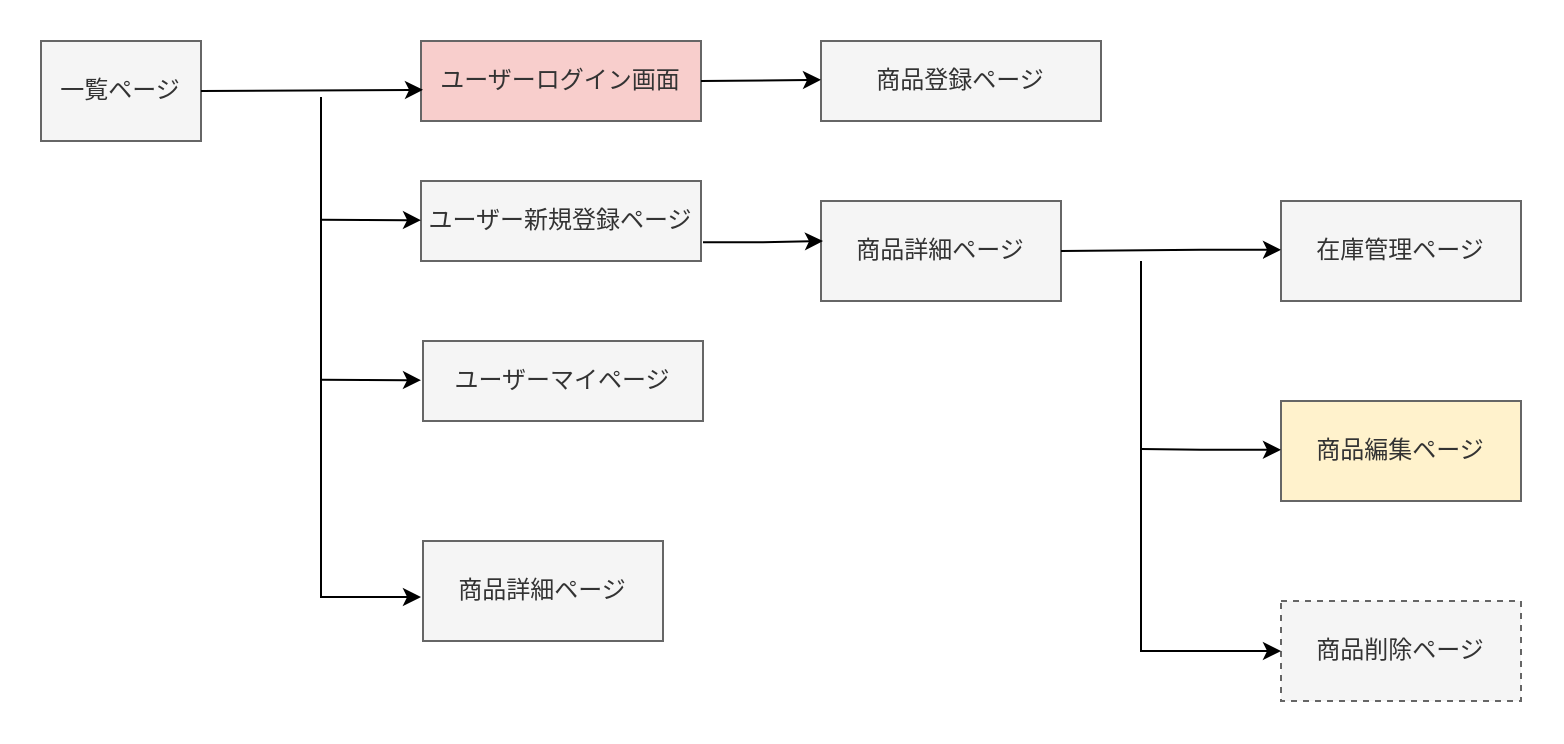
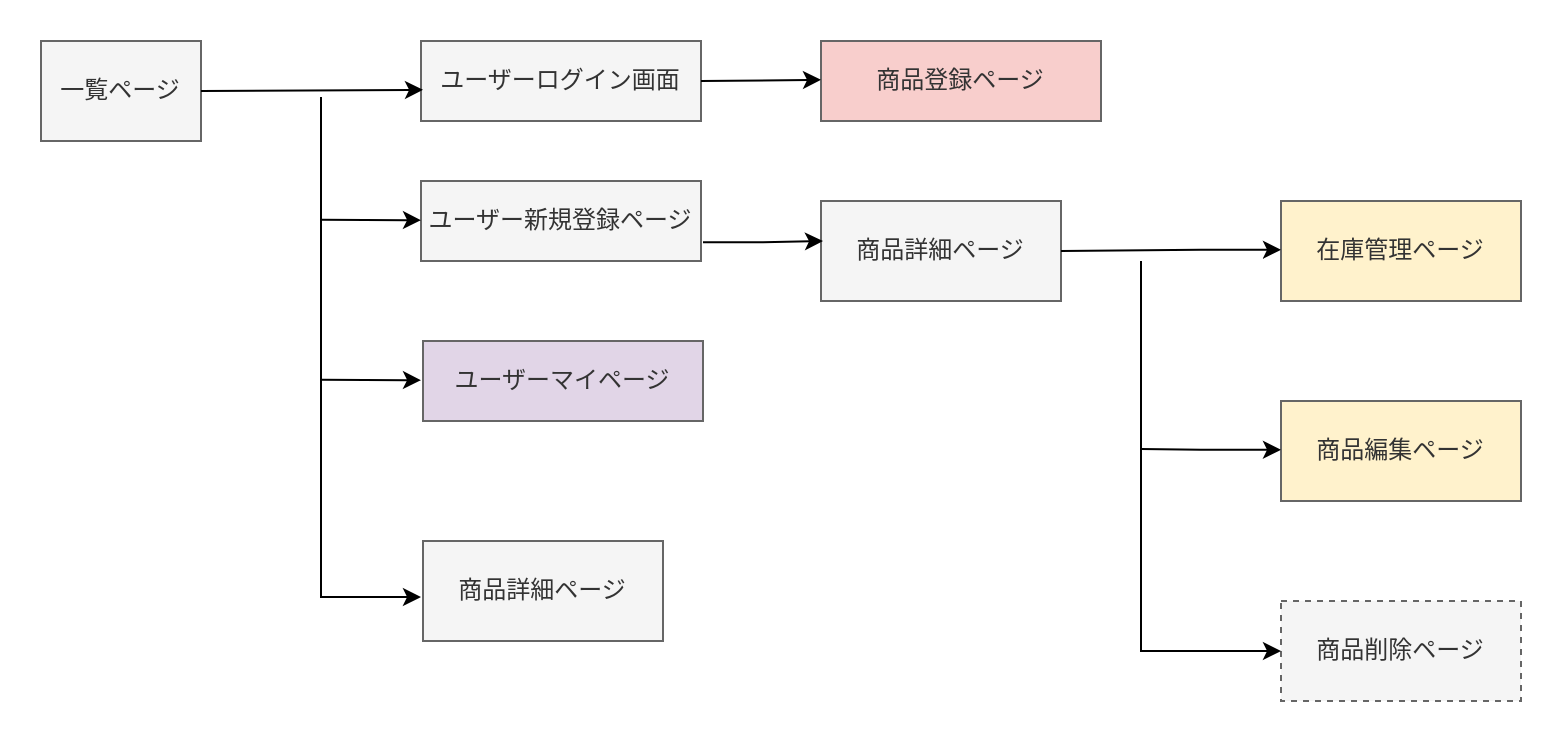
(561, 81) -> (561, 81)
(961, 81) -> (961, 81)
(1401, 251) -> (1401, 251)
(563, 381) -> (563, 381)
